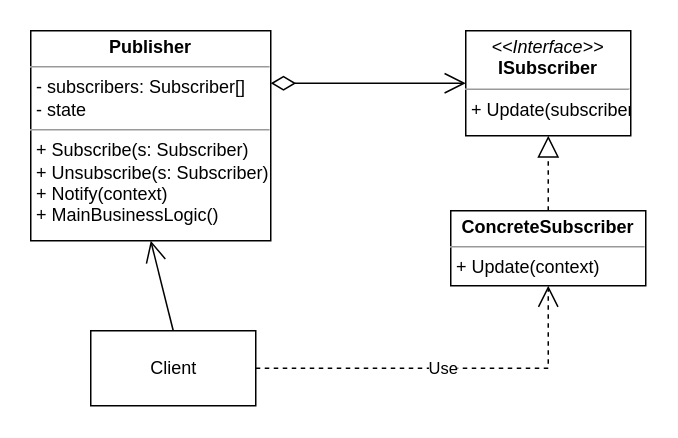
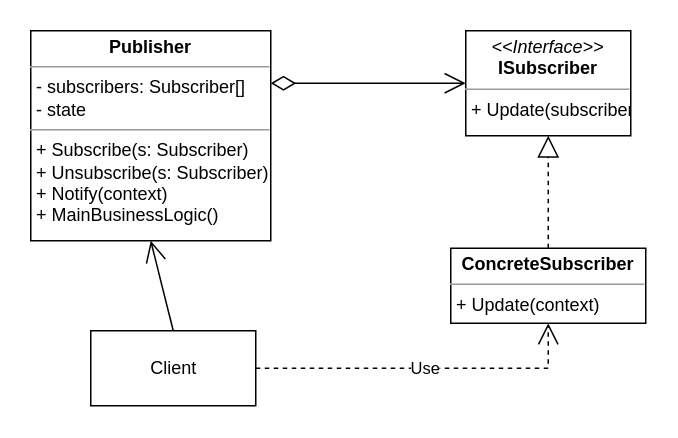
(548, 248) -> (548, 286)
